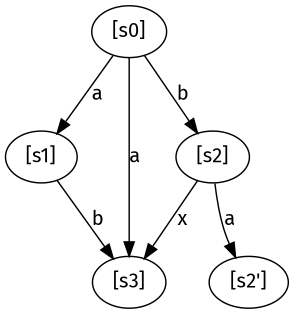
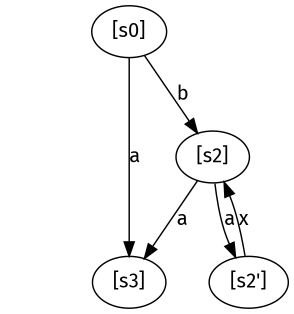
(41, 157) -> none
(182, 220) -> (182, 220)
none -> (239, 225)
